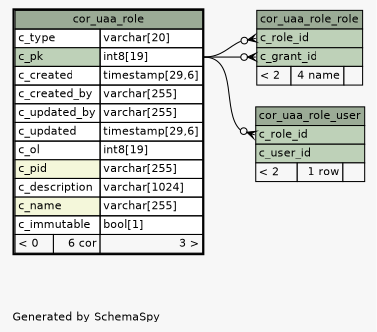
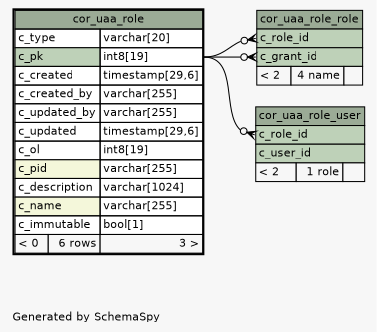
(324, 172) -> (323, 172)
(82, 243) -> (78, 243)
